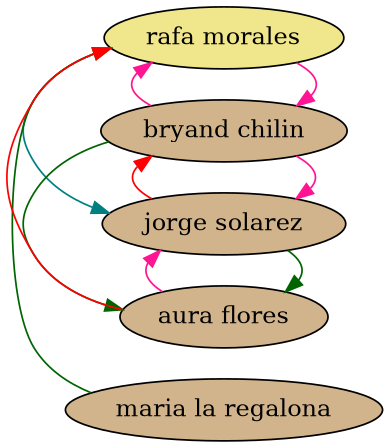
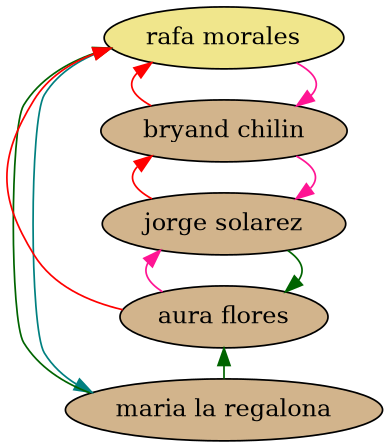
(135, 92) -> (135, 92)
(30, 155) -> (33, 205)
(26, 210) -> (224, 372)
